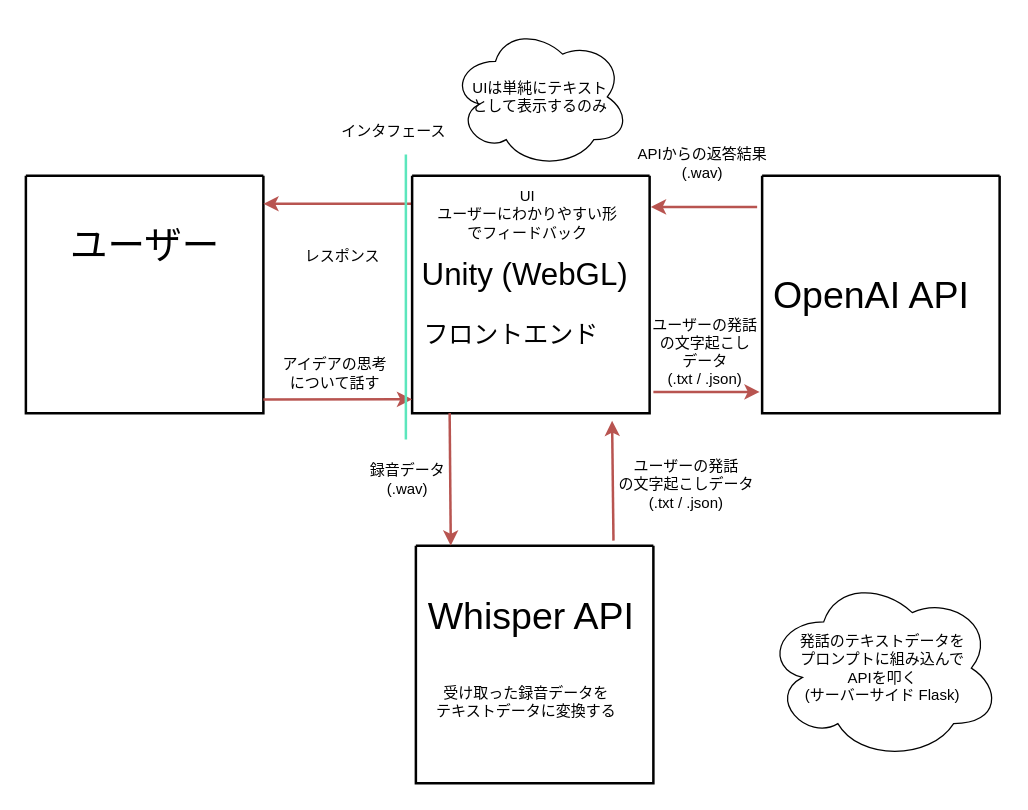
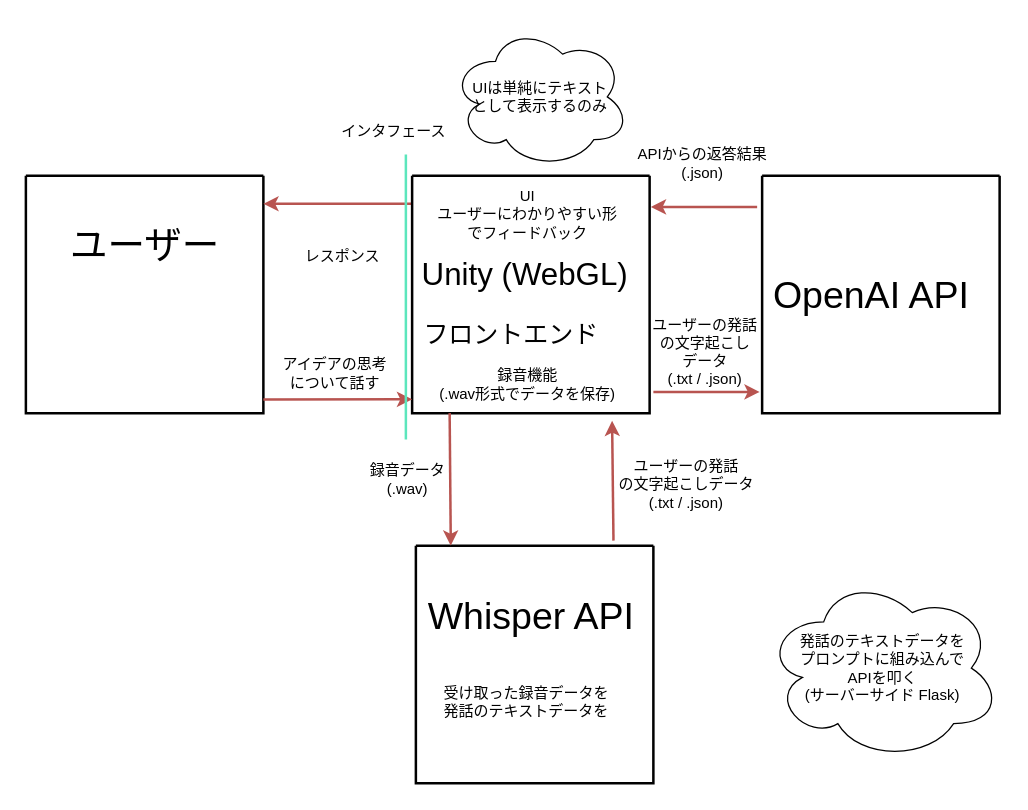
(703, 163) -> (703, 163)
none -> (526, 384)
(526, 702) -> (526, 702)
